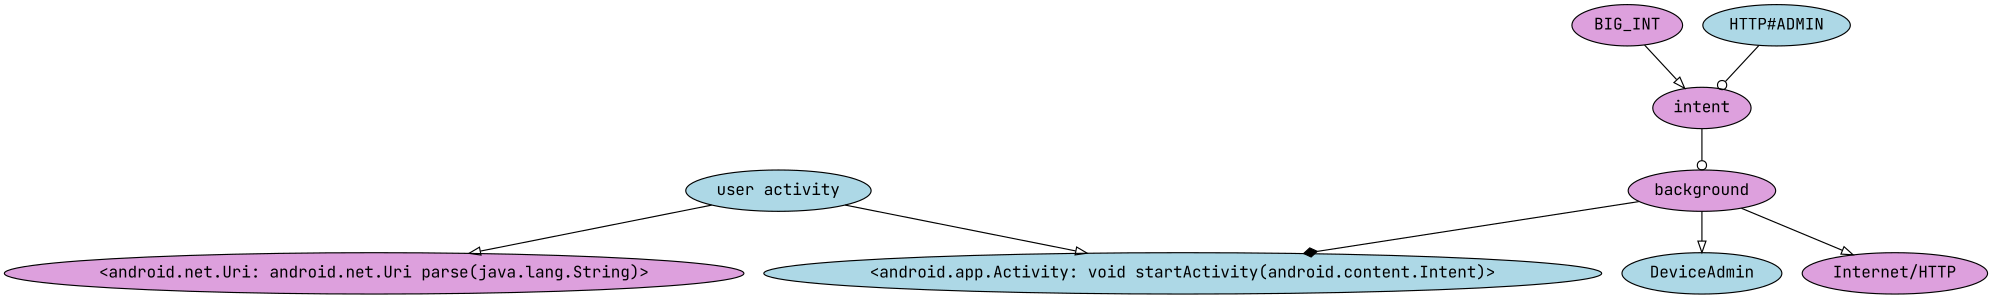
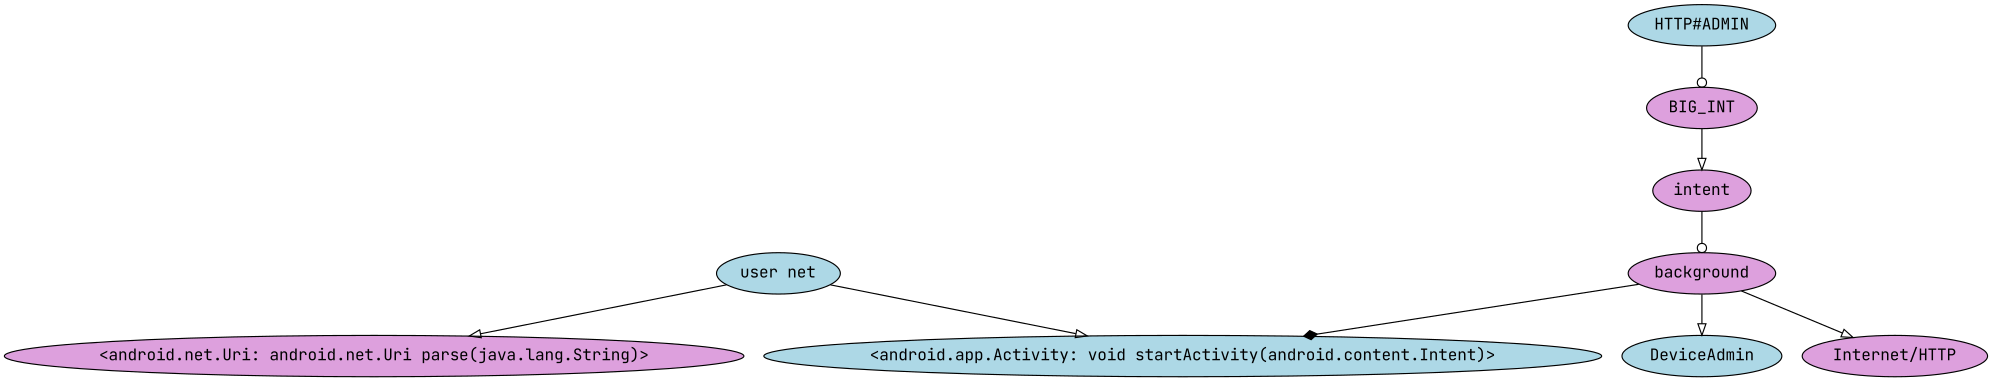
(1742, 63) -> (1702, 62)
(778, 191) -> (778, 273)
